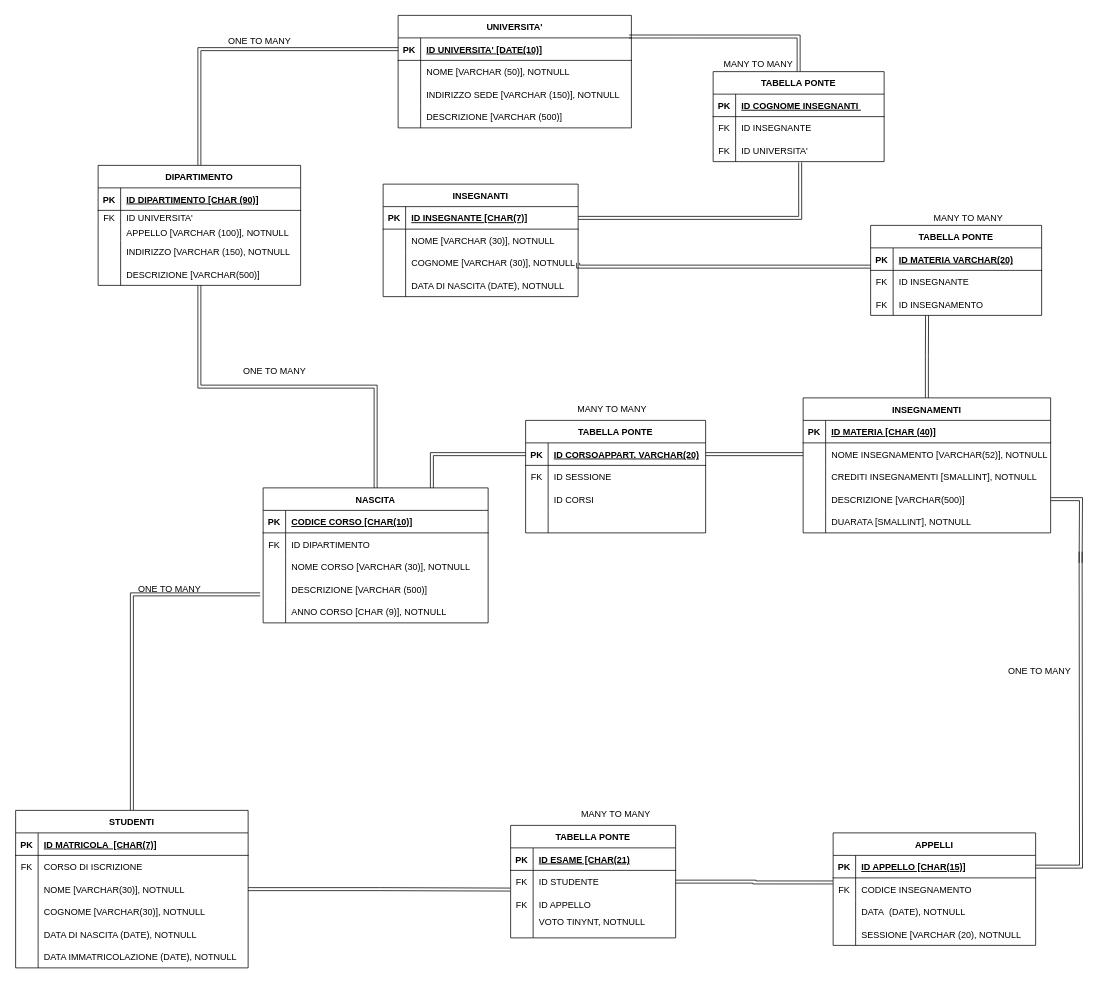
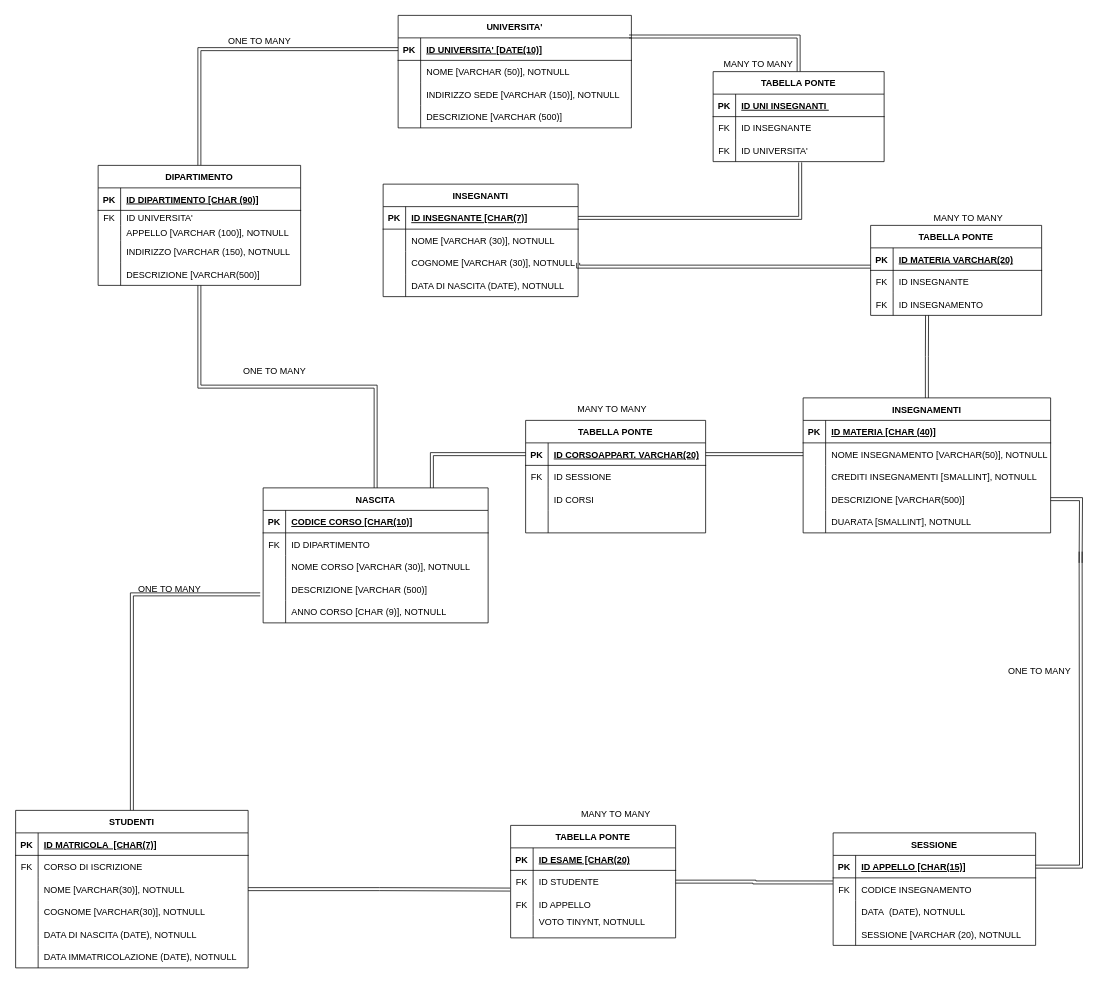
(792, 106) -> (782, 106)
(927, 455) -> (927, 455)
(934, 845) -> (934, 845)
(582, 860) -> (582, 860)
